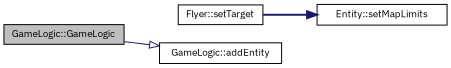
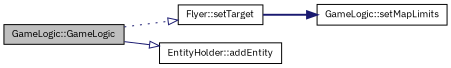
(382, 15) -> (382, 15)
none -> (146, 24)
(221, 53) -> (221, 53)
